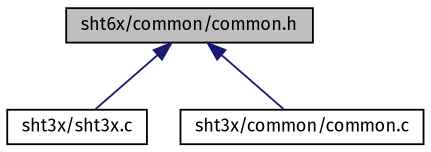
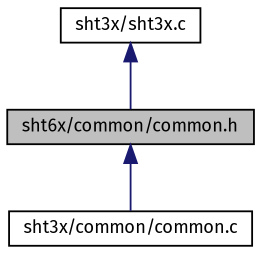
(126, 82) -> (131, 86)
